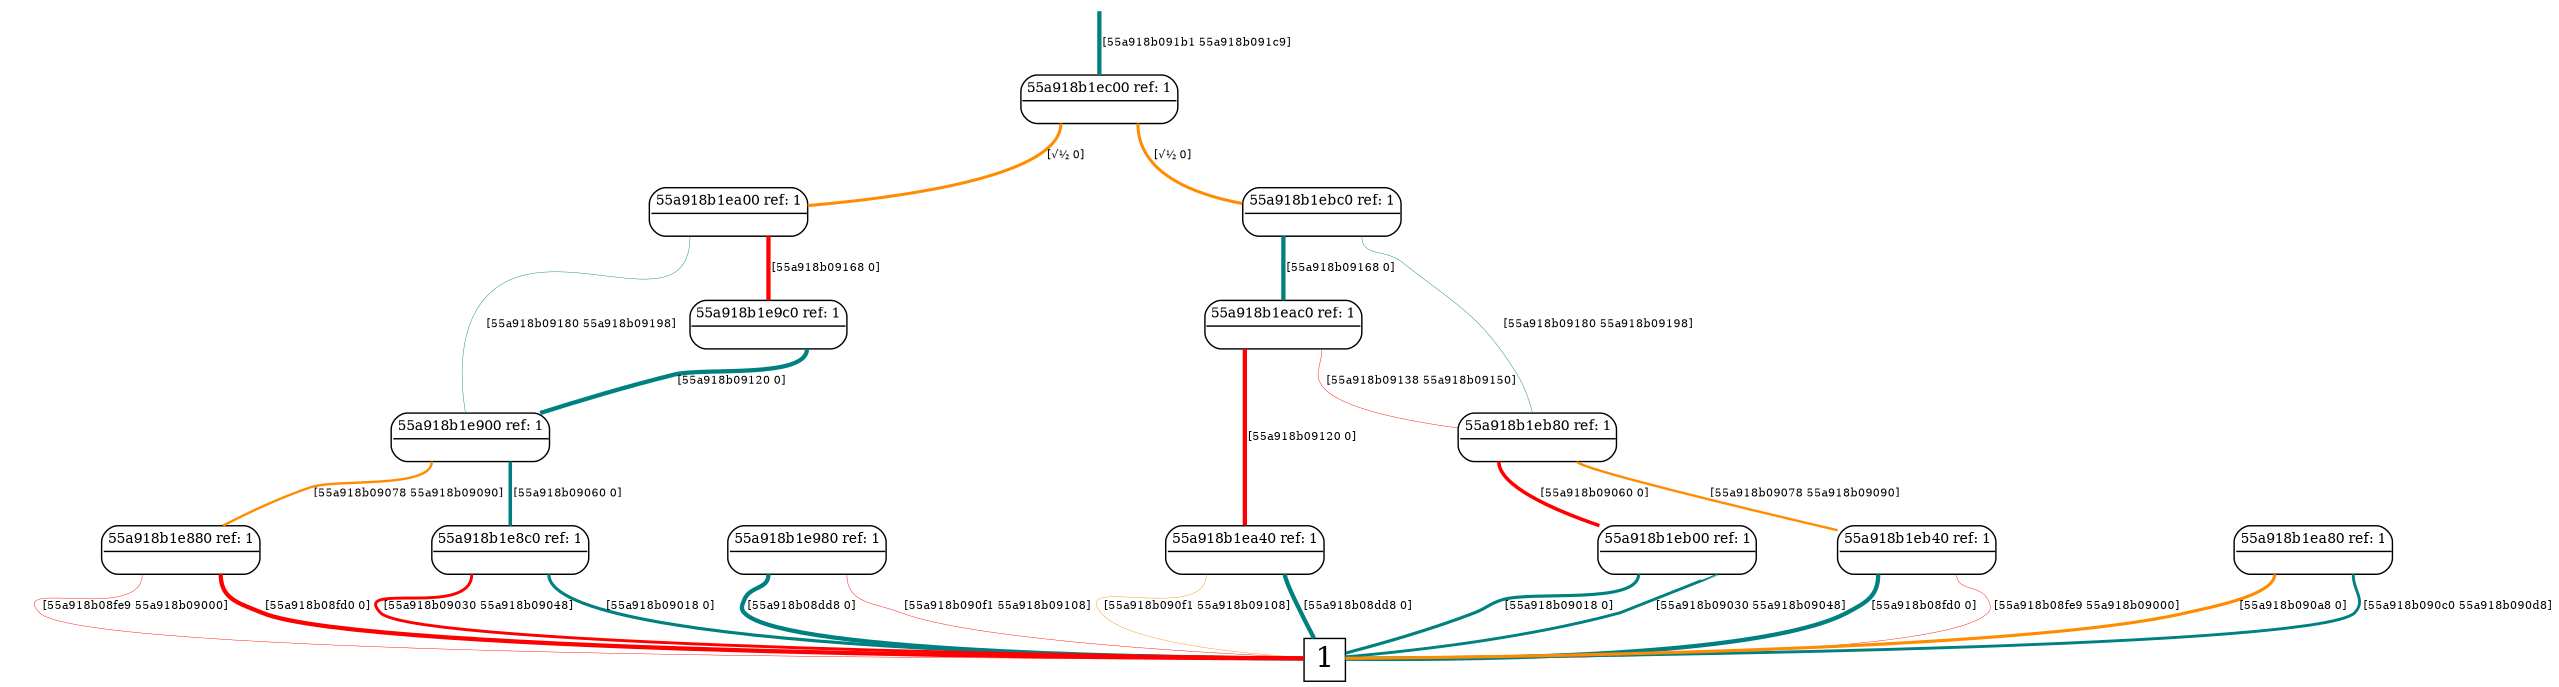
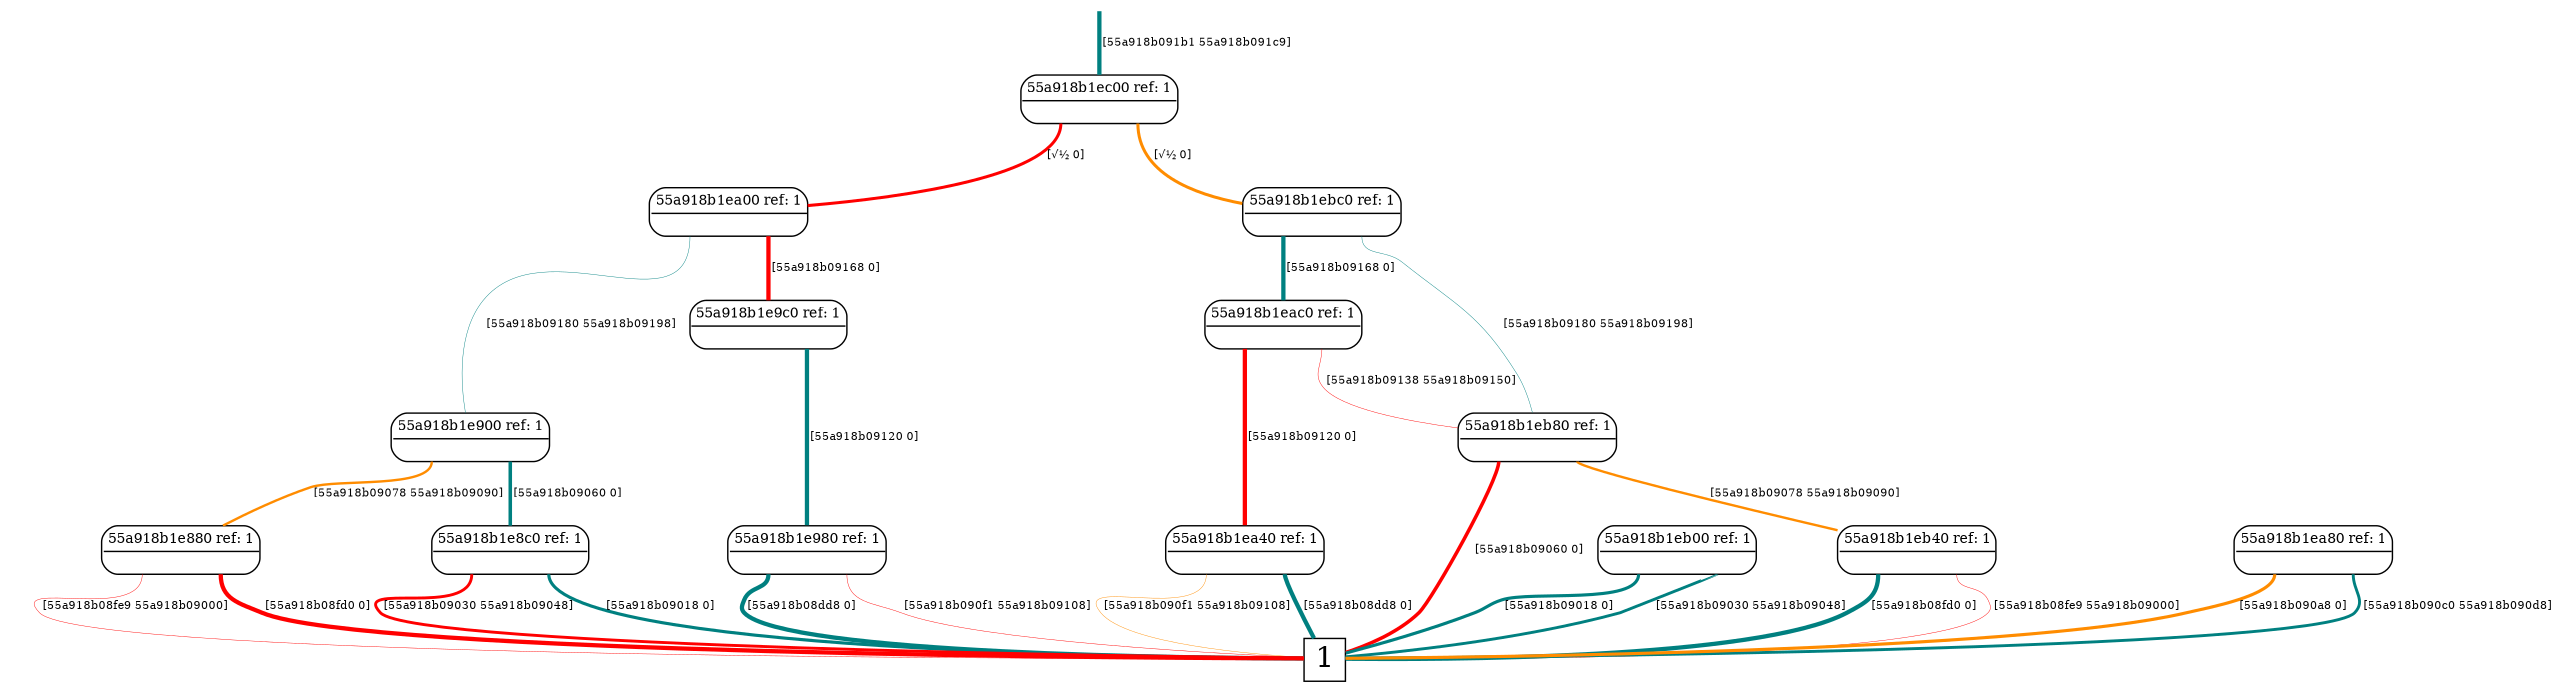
(945, 187) -> (945, 187)
(675, 374) -> (807, 437)
(1542, 502) -> (1443, 576)
